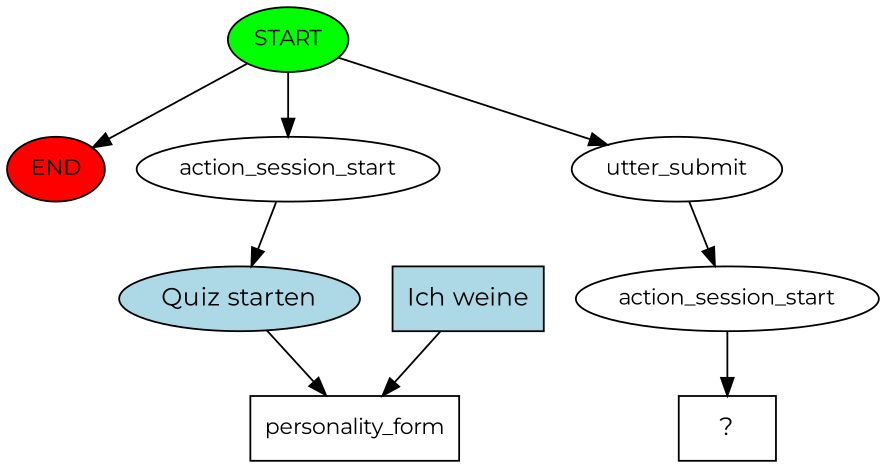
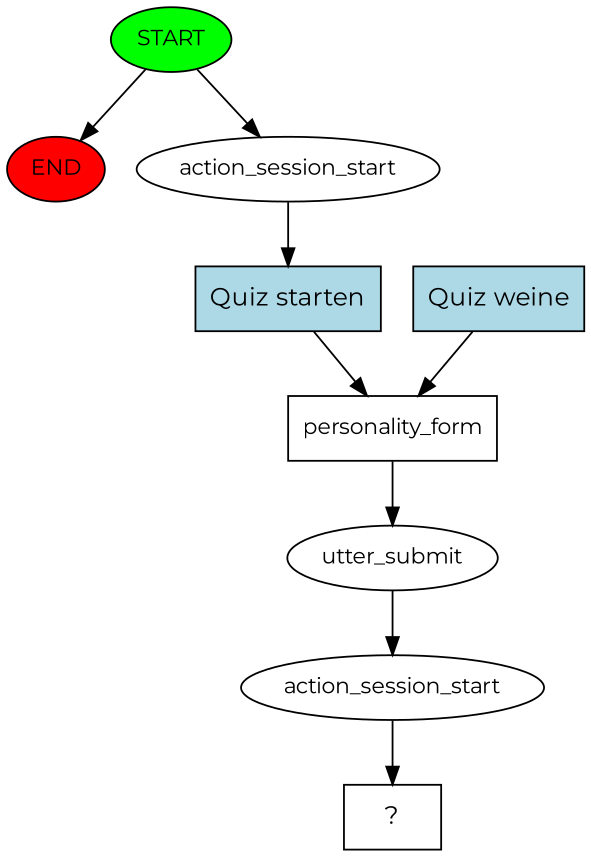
(464, 98) -> (393, 484)
(240, 299) -> (288, 299)
(468, 299) -> (499, 299)
